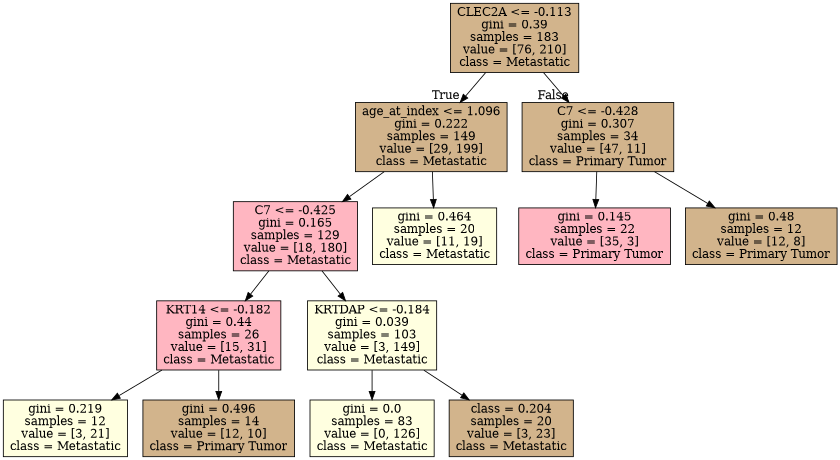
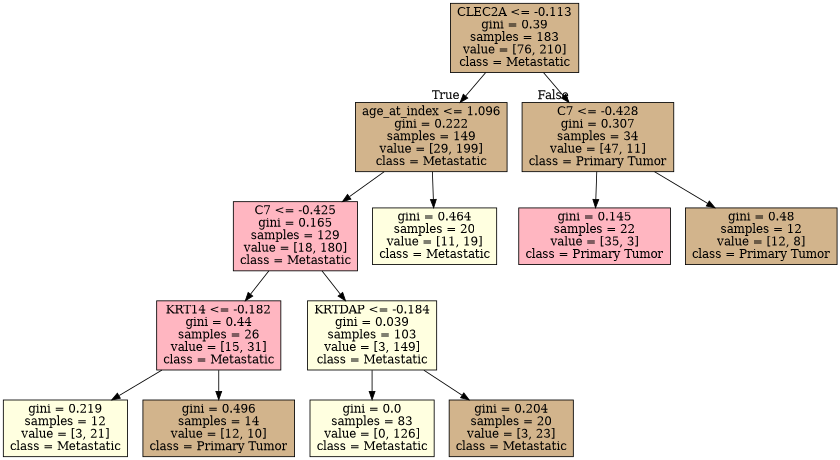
(511, 428) -> (511, 428)
